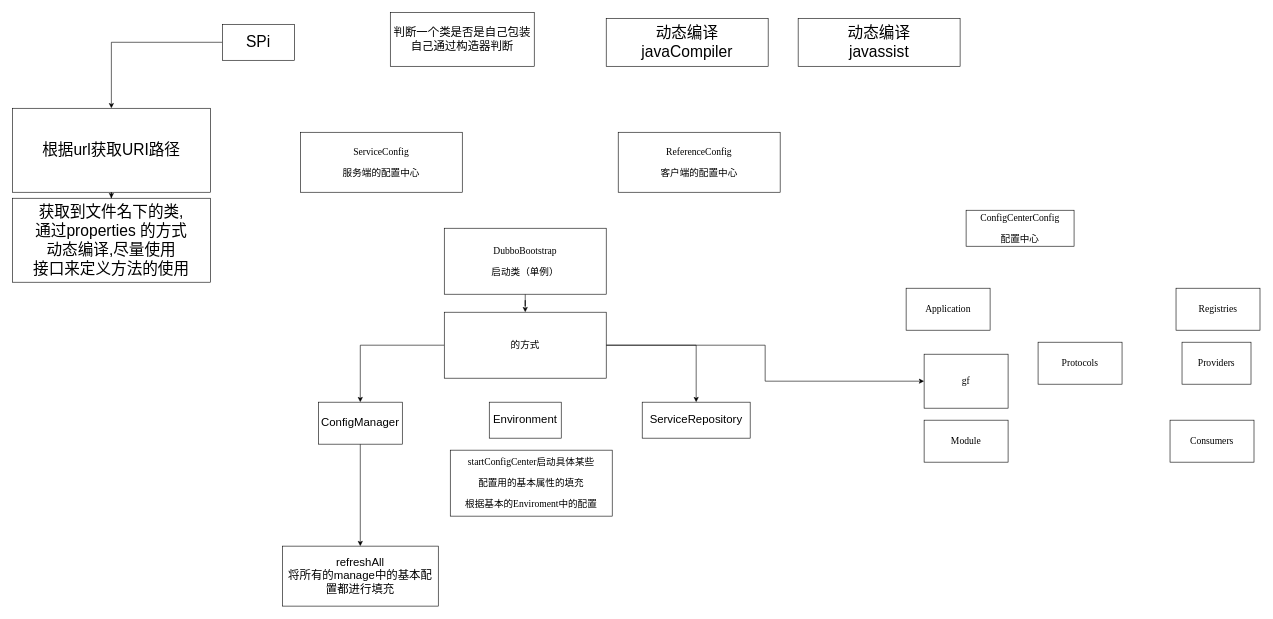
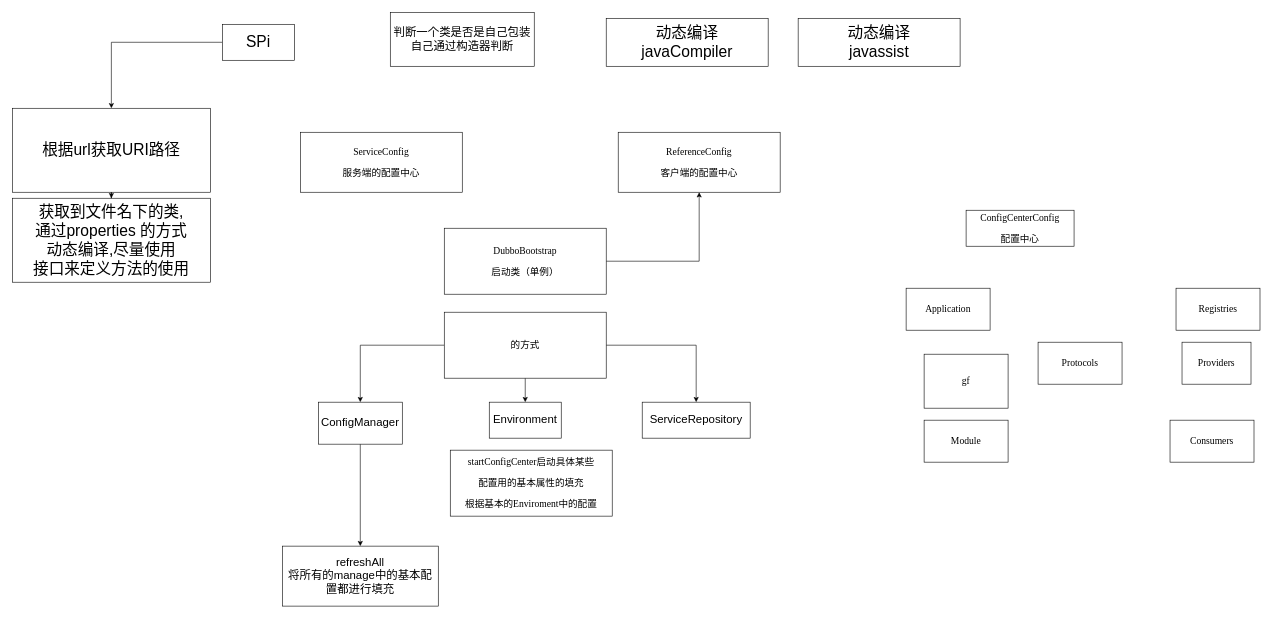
(525, 303) -> (699, 197)
(764, 345) -> (525, 396)
